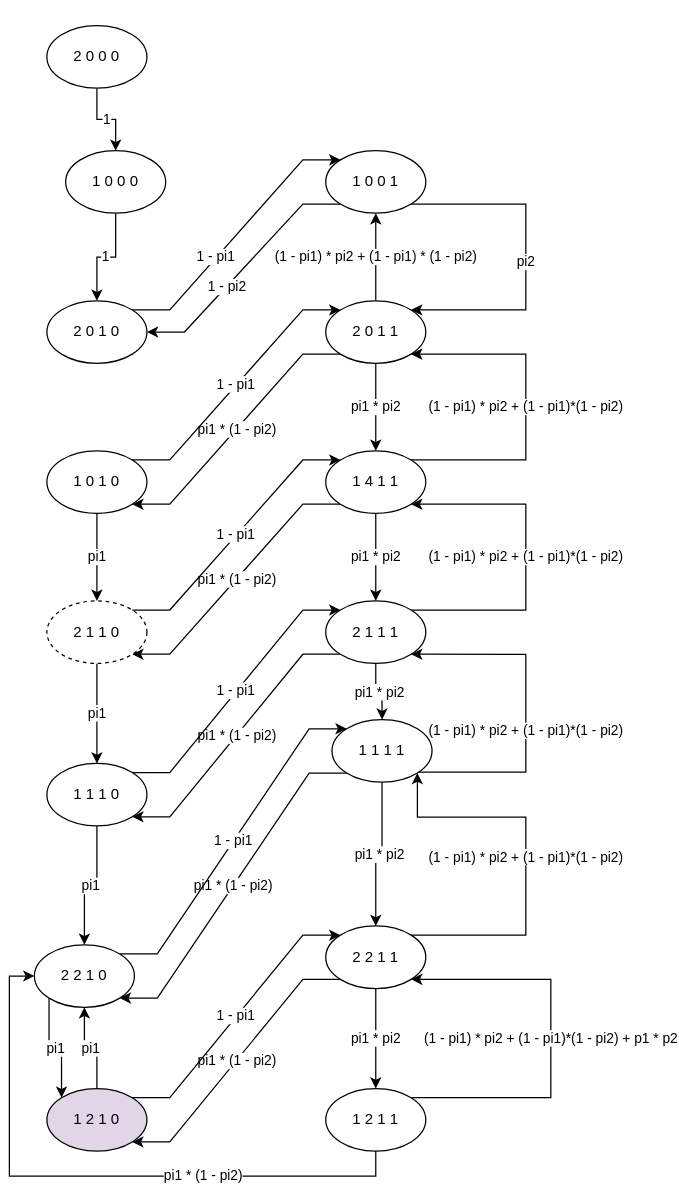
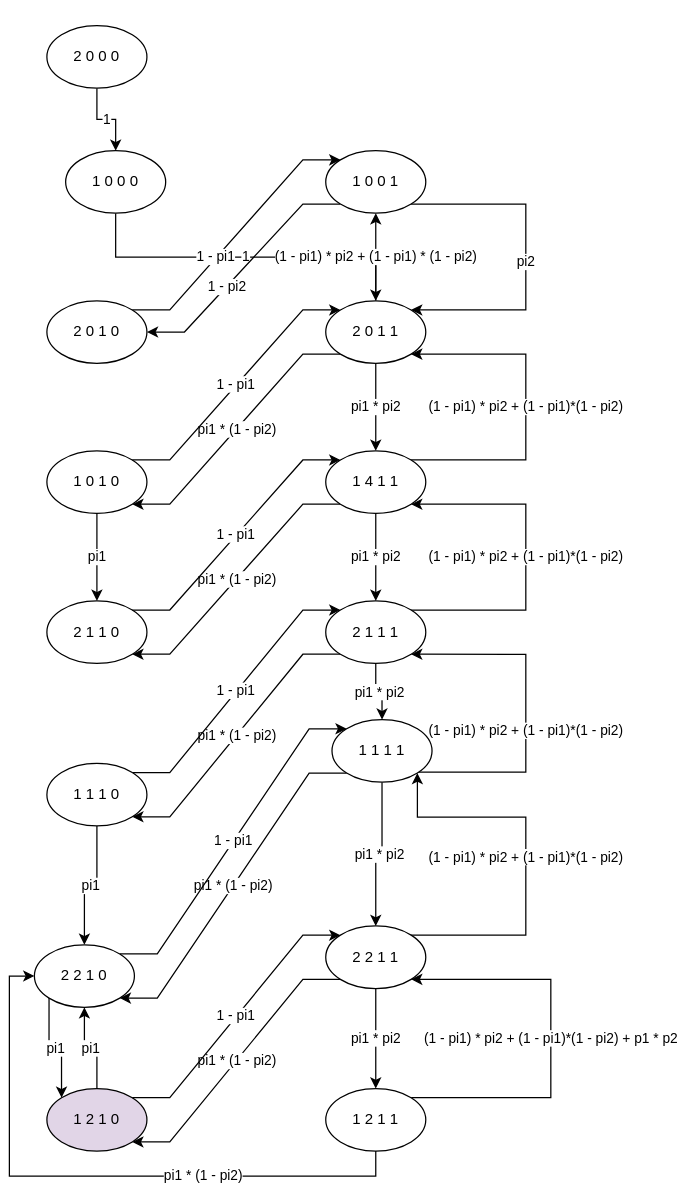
(97, 264) -> (155, 257)
(97, 632) -> (97, 632)
(97, 709) -> none
